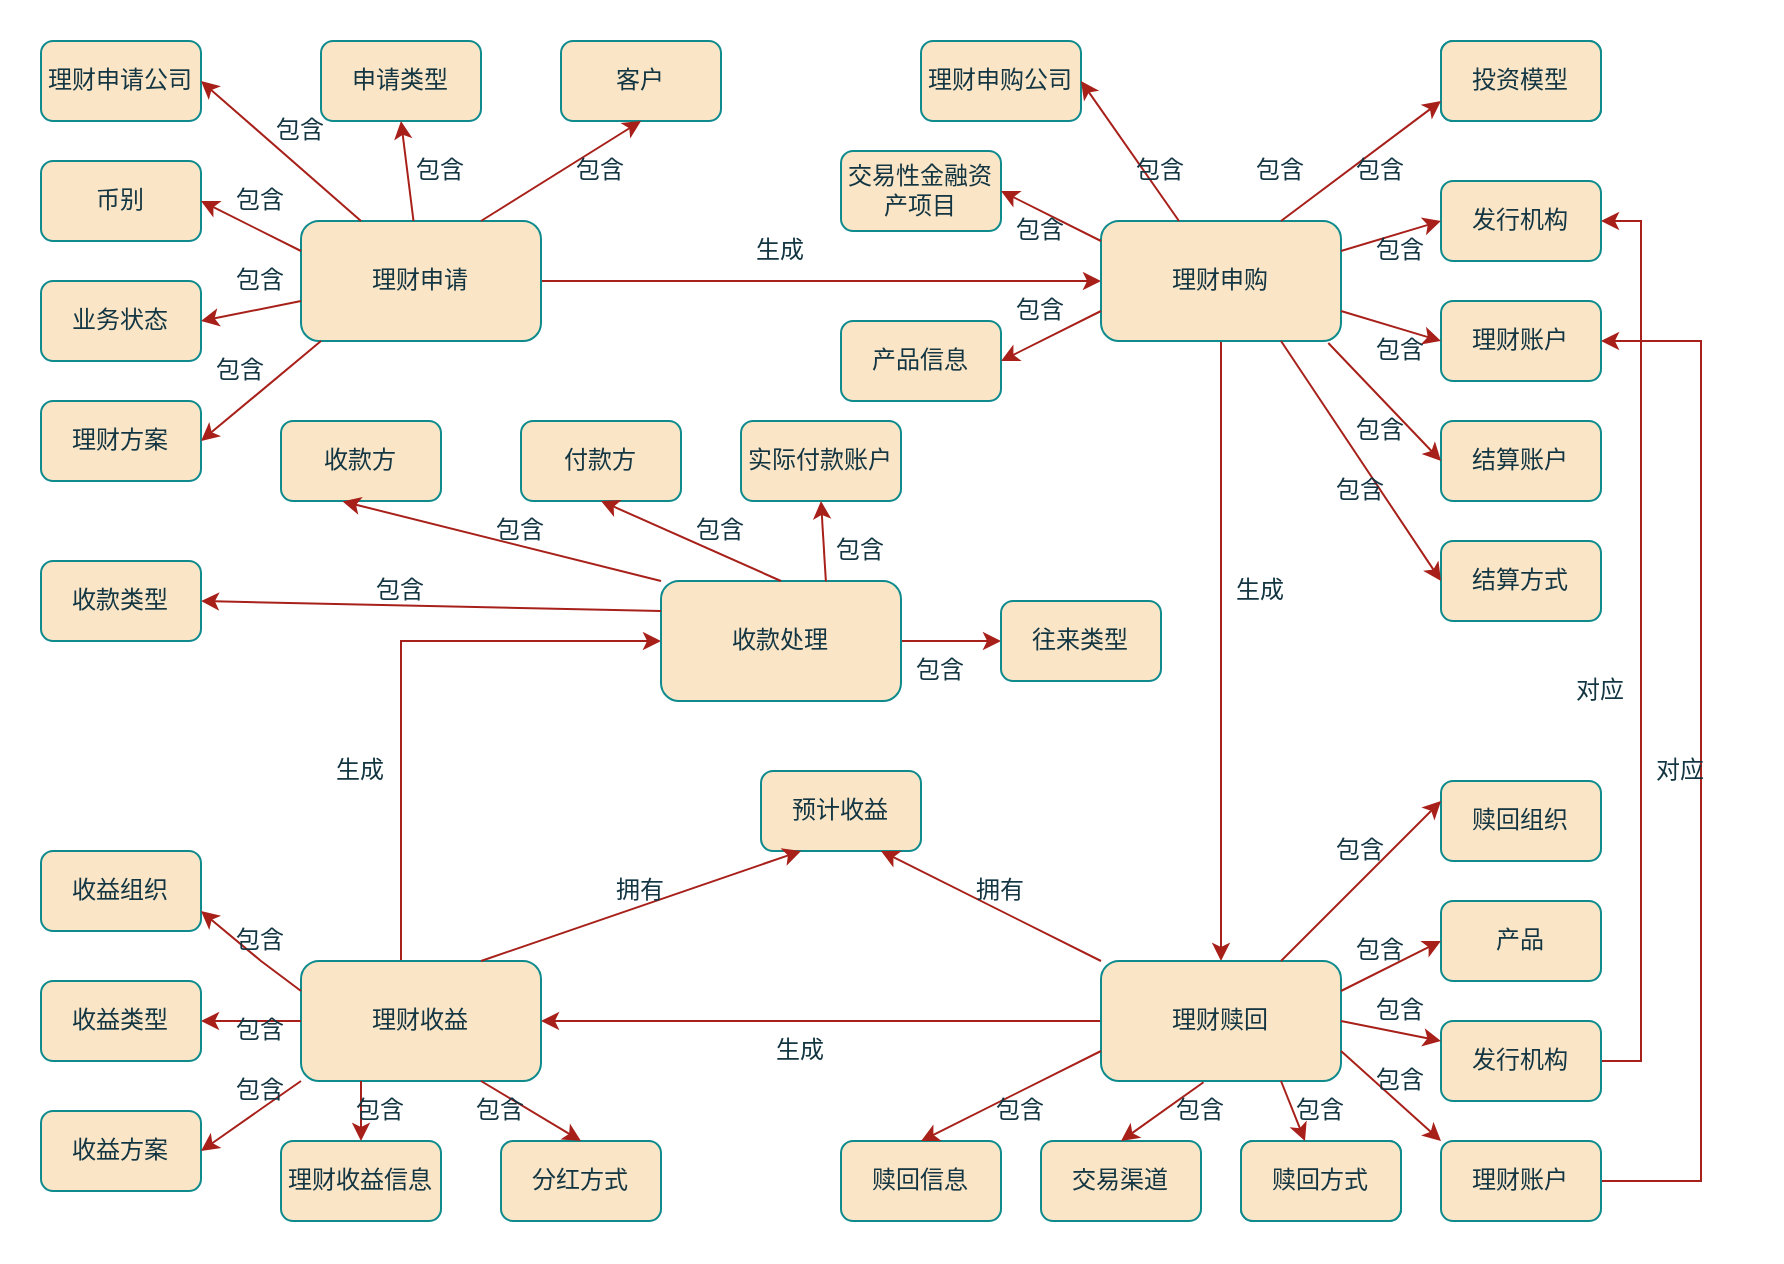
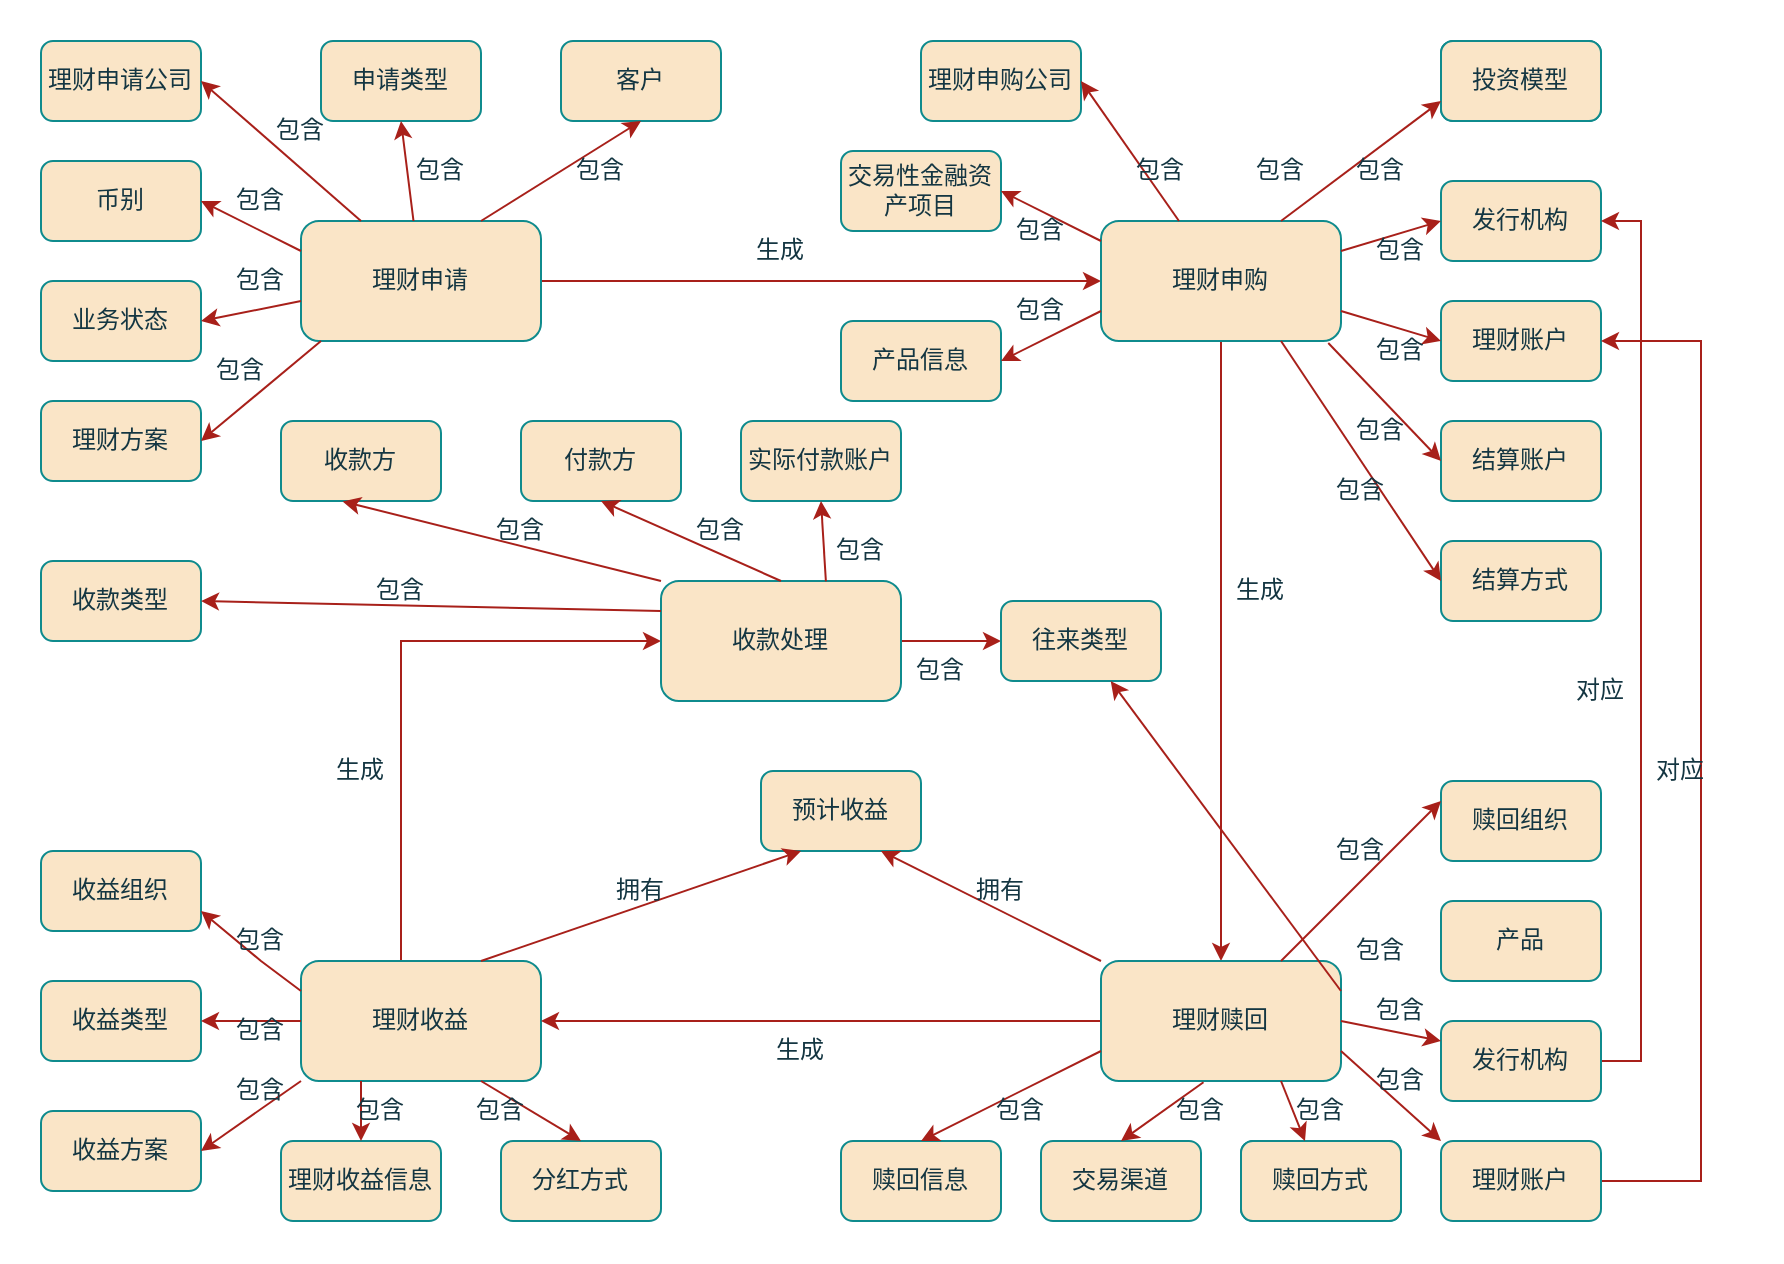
(1385, 969) -> (1283, 913)
